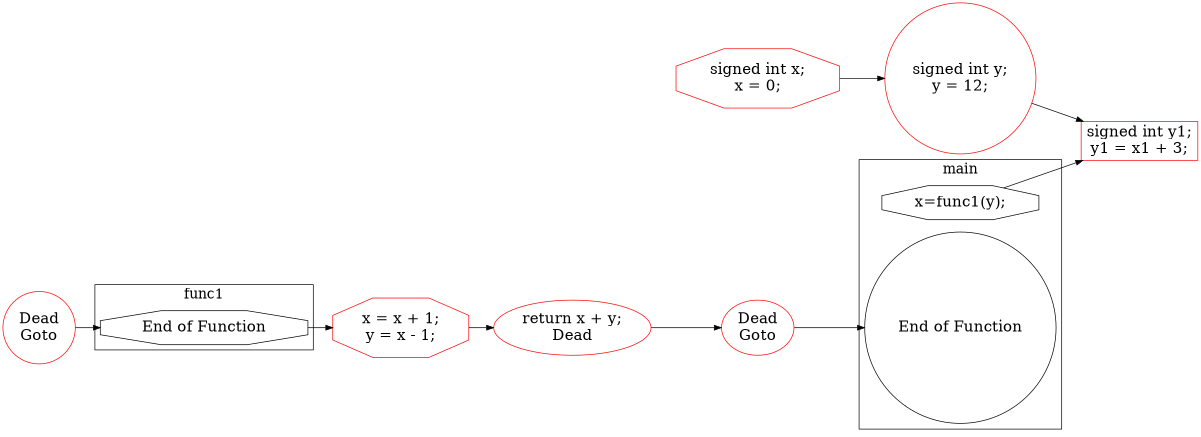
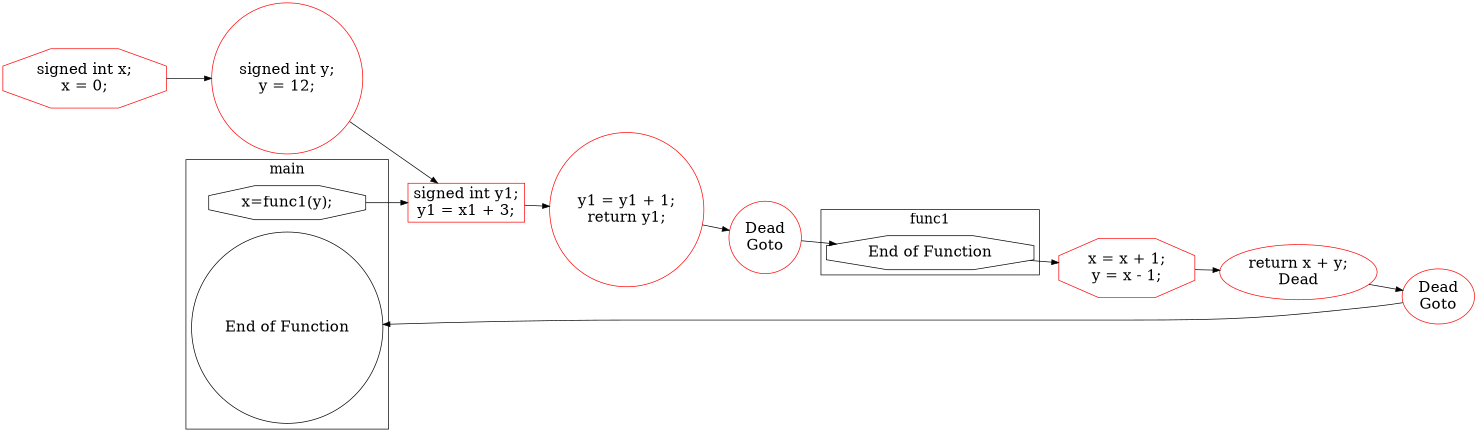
none -> (627, 210)
